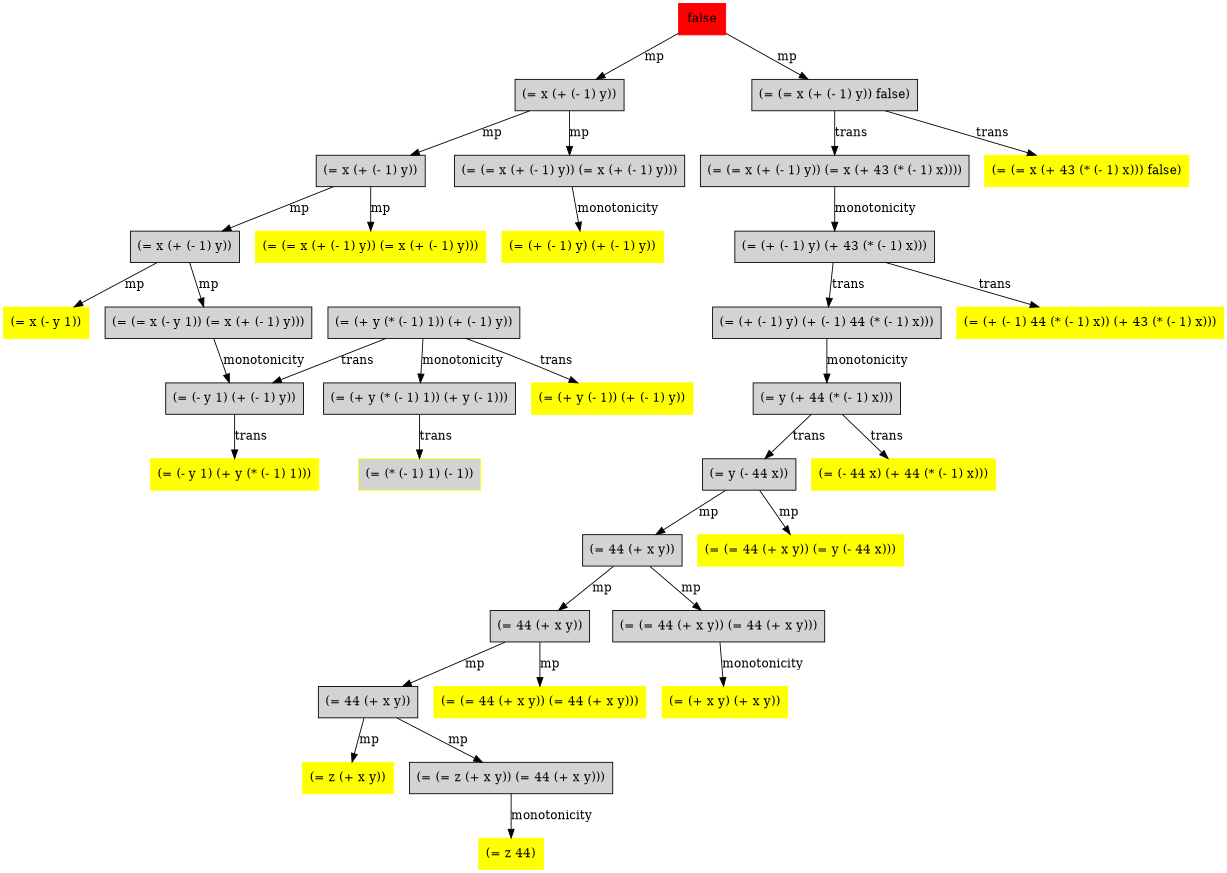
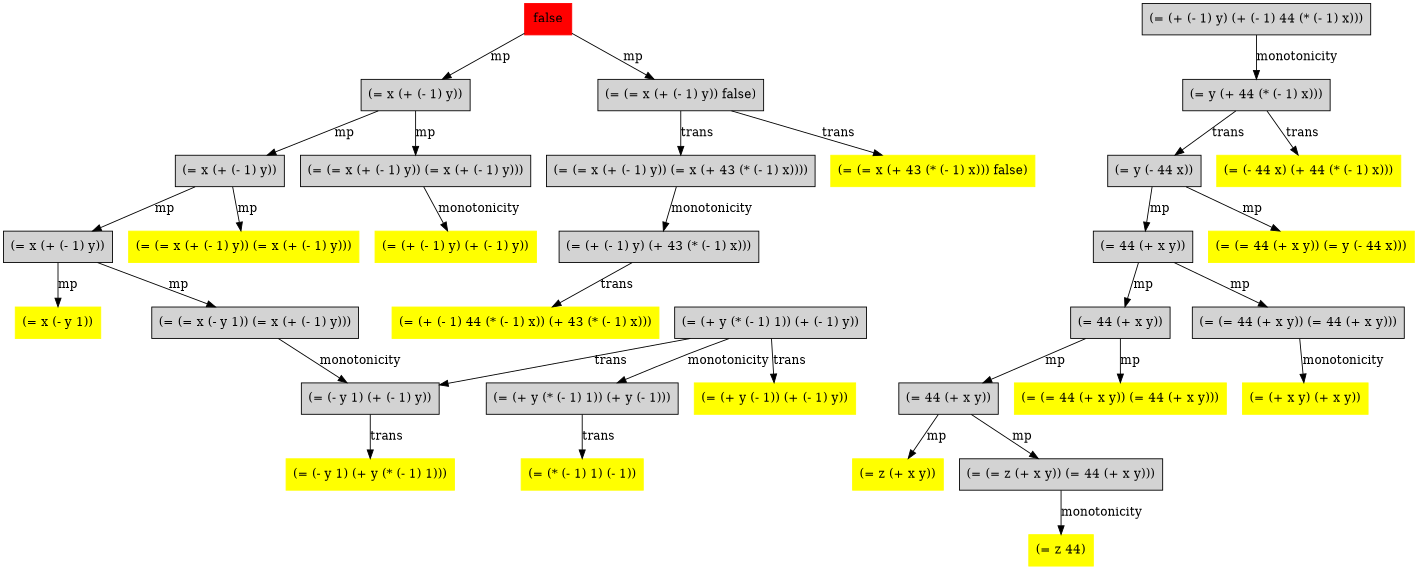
(831, 280) -> none
(420, 474) -> (582, 474)
